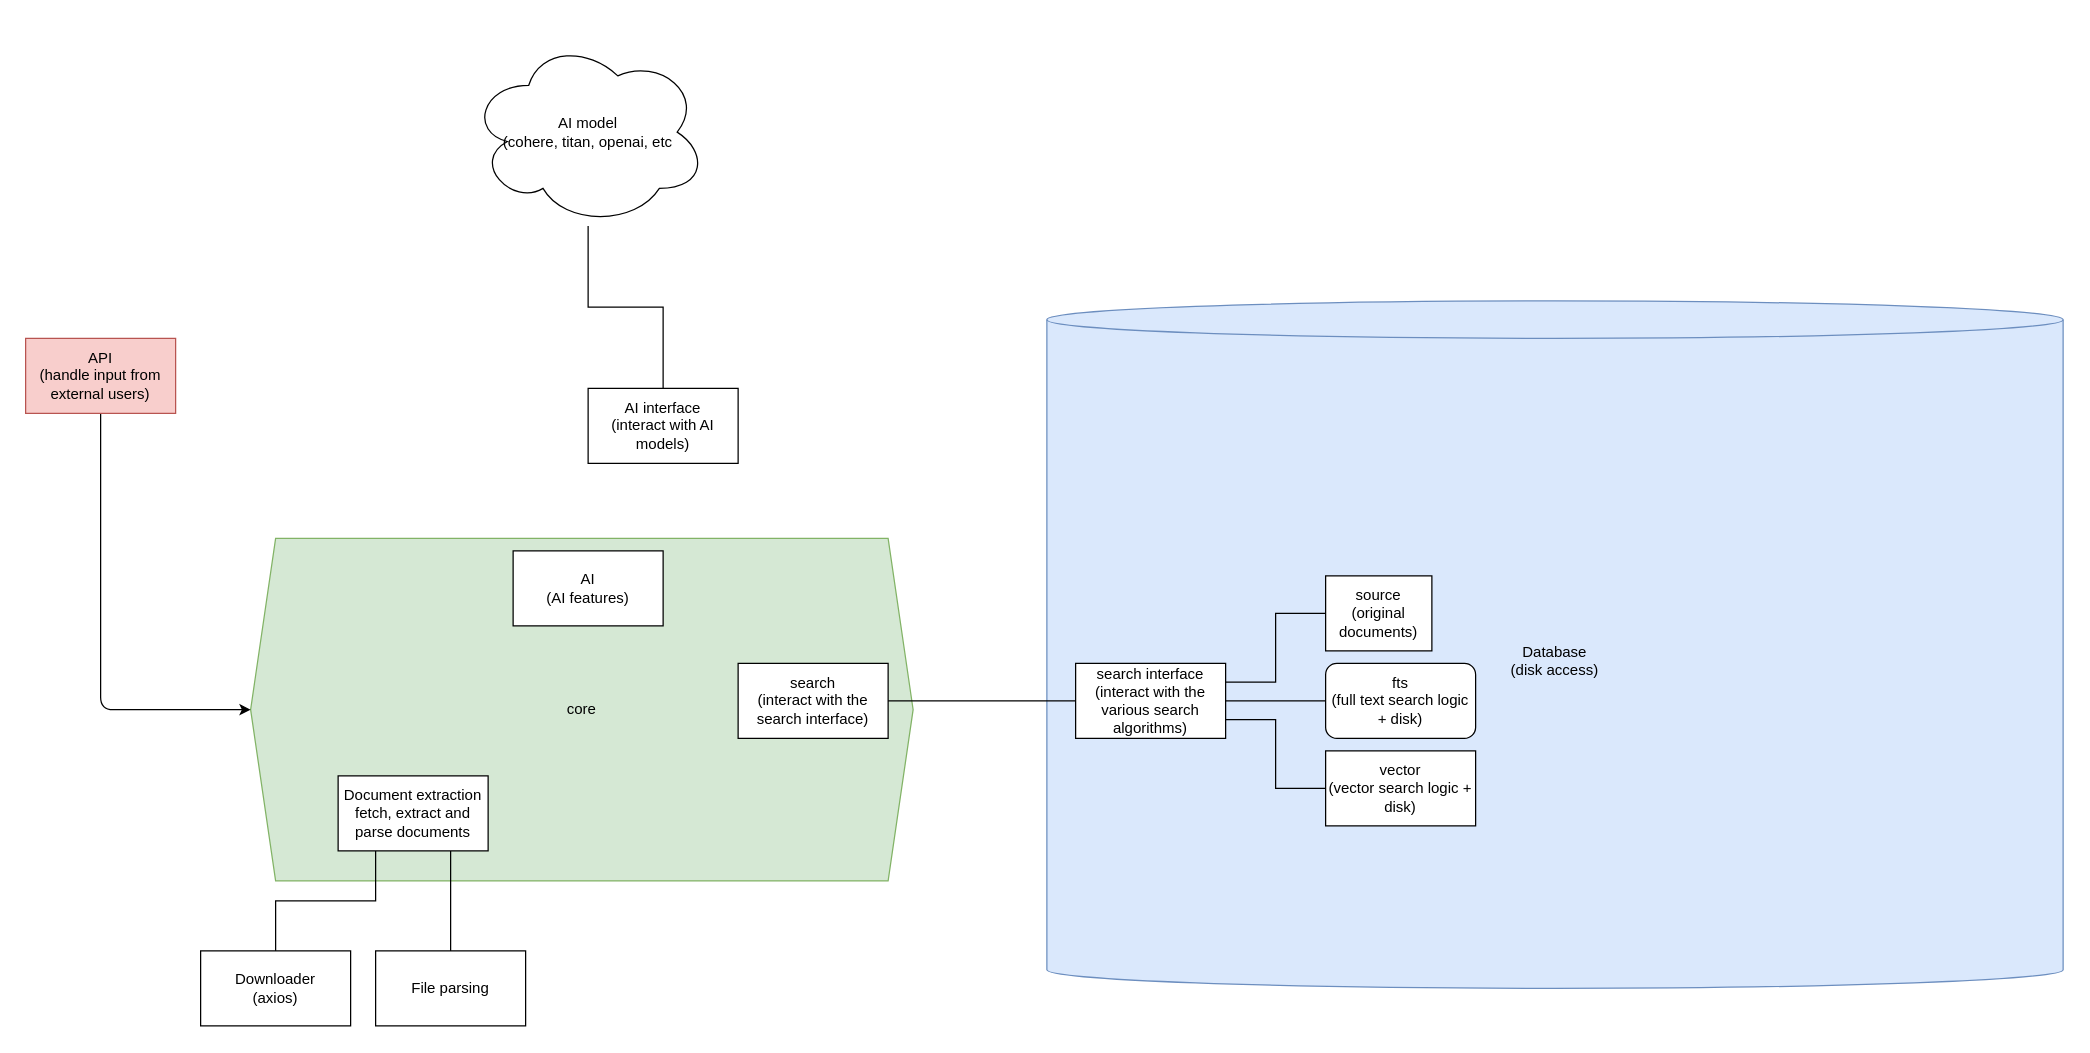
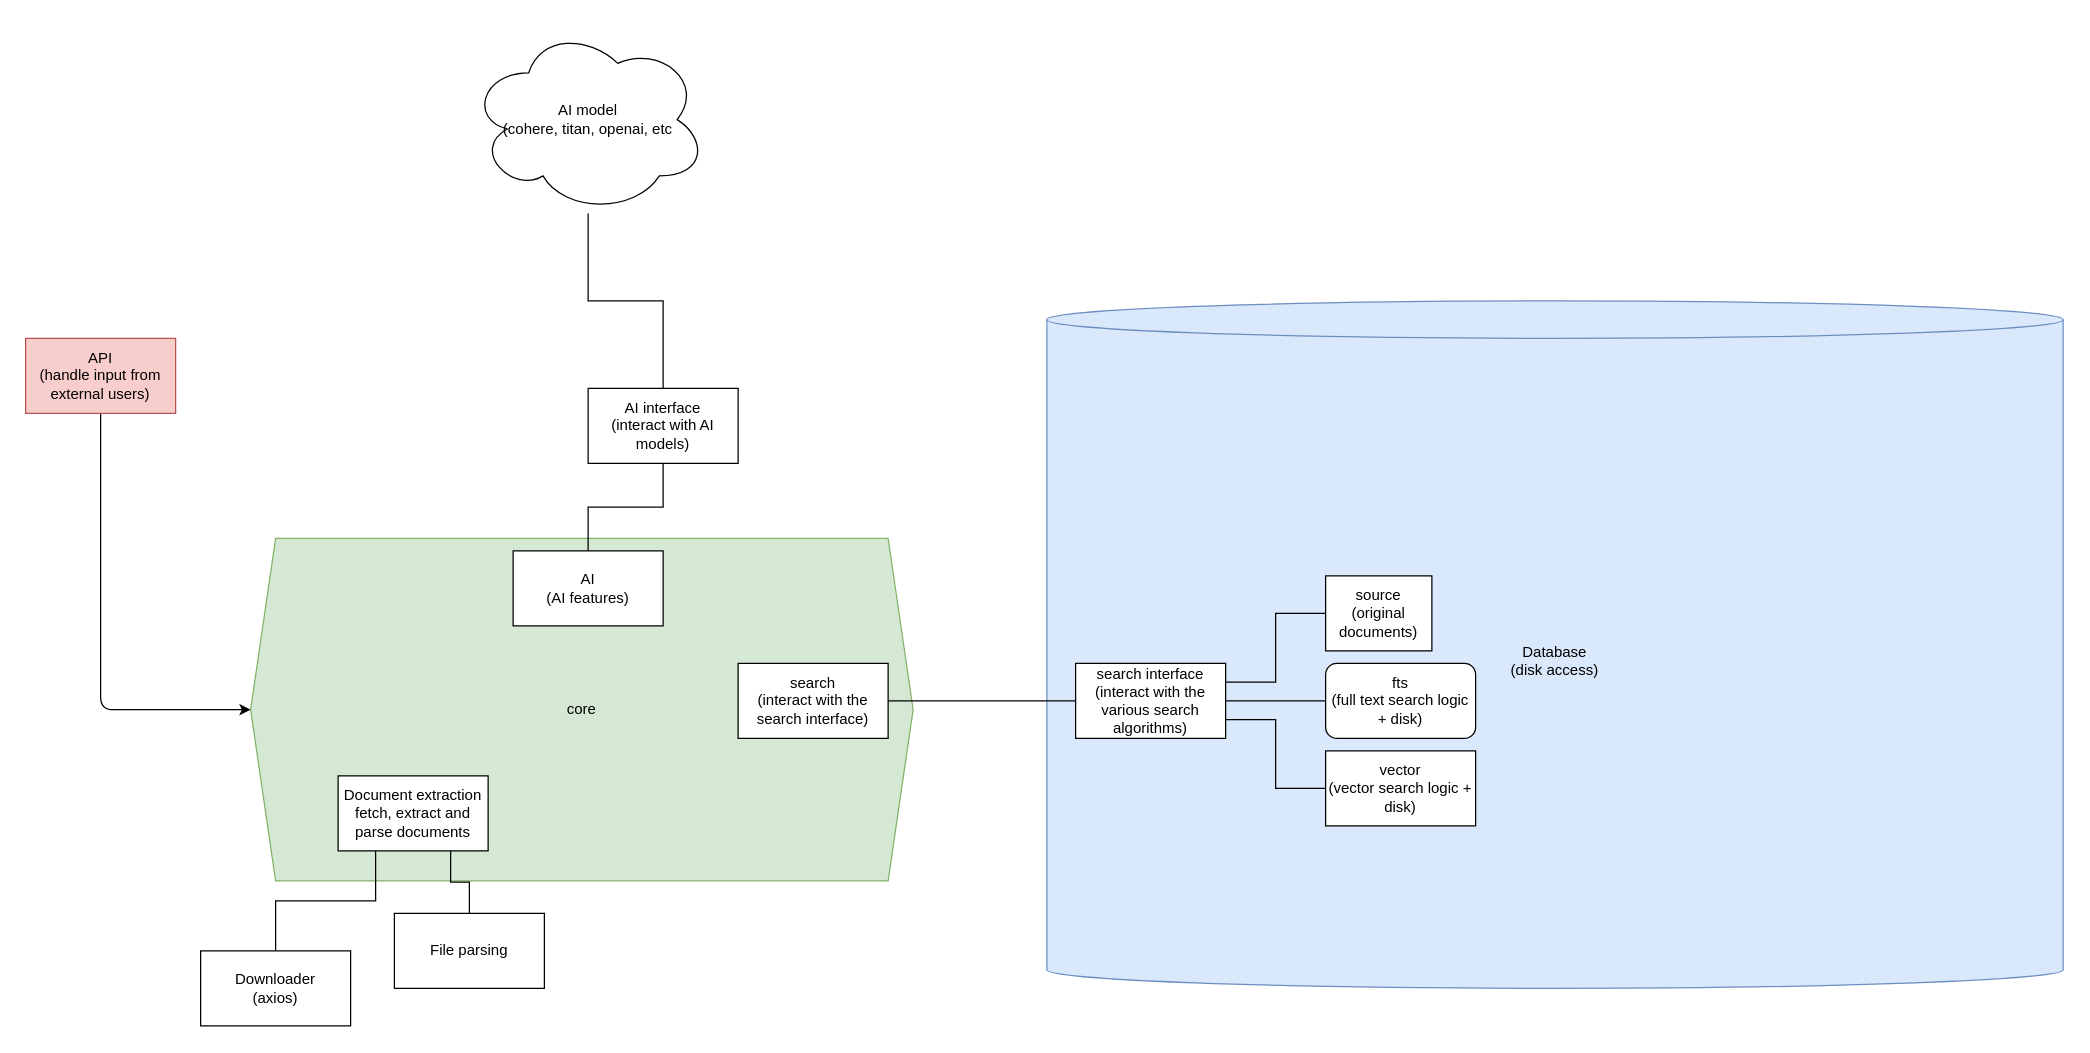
(588, 132) -> (588, 119)
none -> (625, 507)
(451, 988) -> (469, 951)
